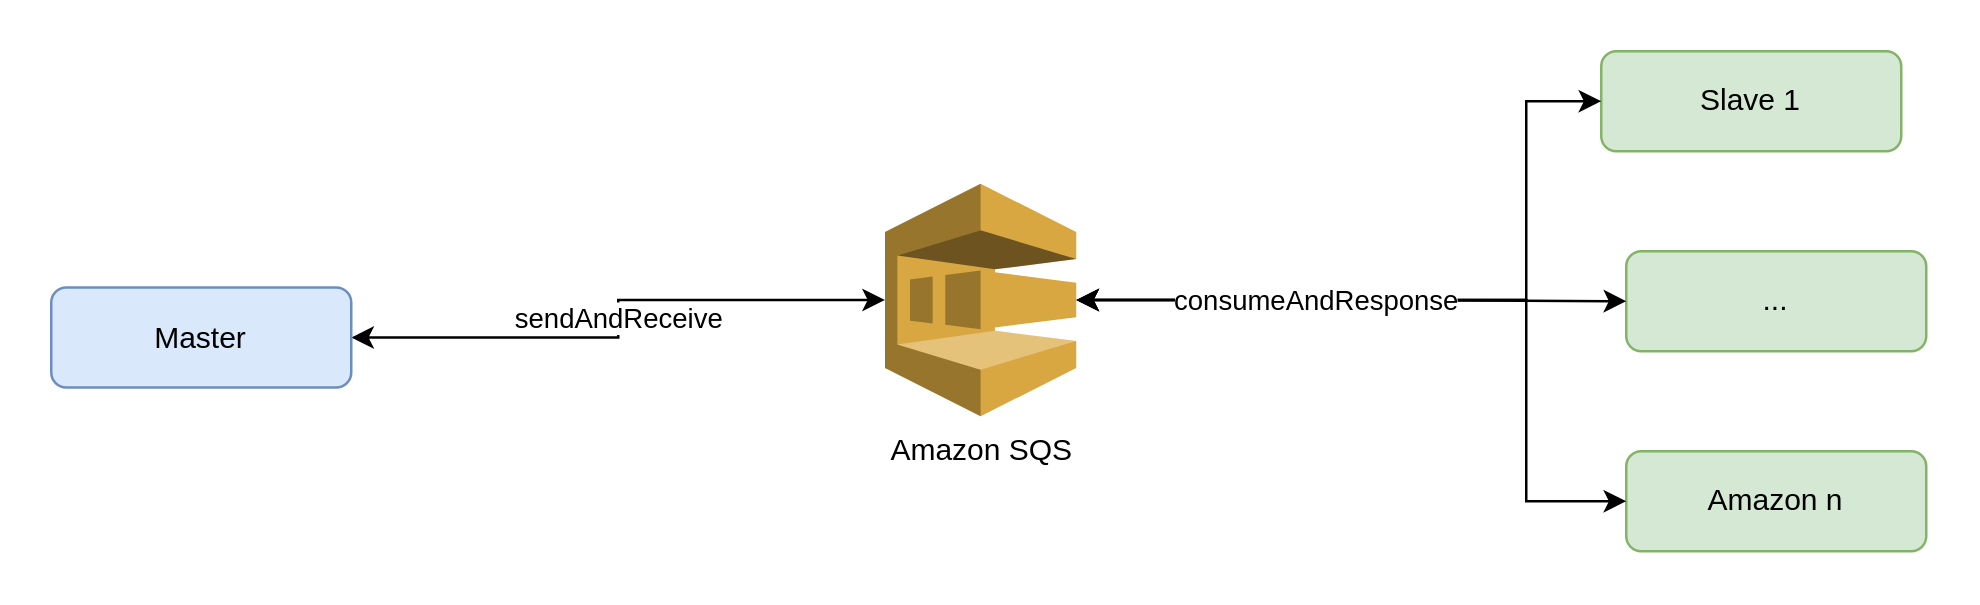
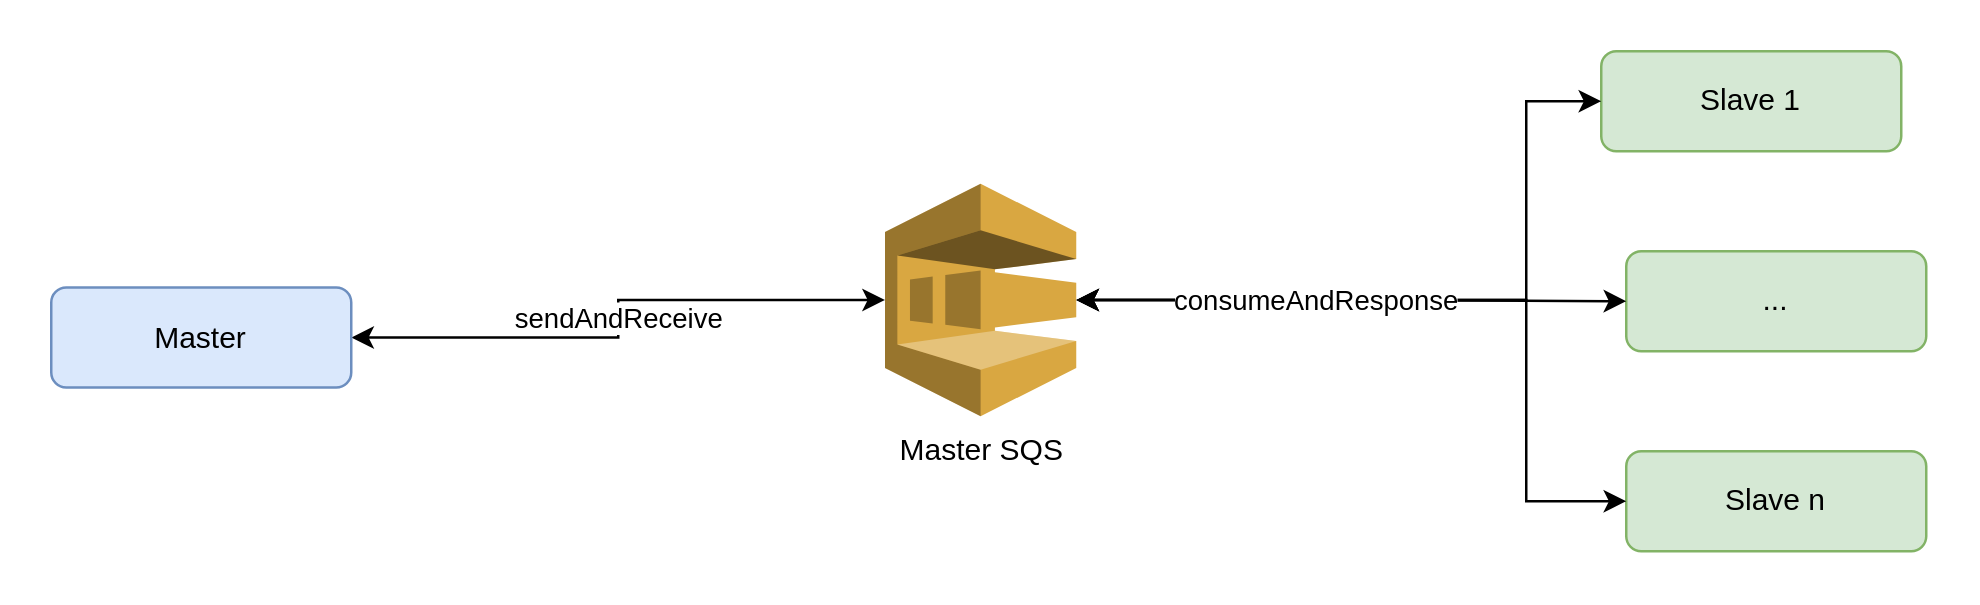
(983, 452) -> (983, 452)
(1776, 501) -> (1776, 501)
